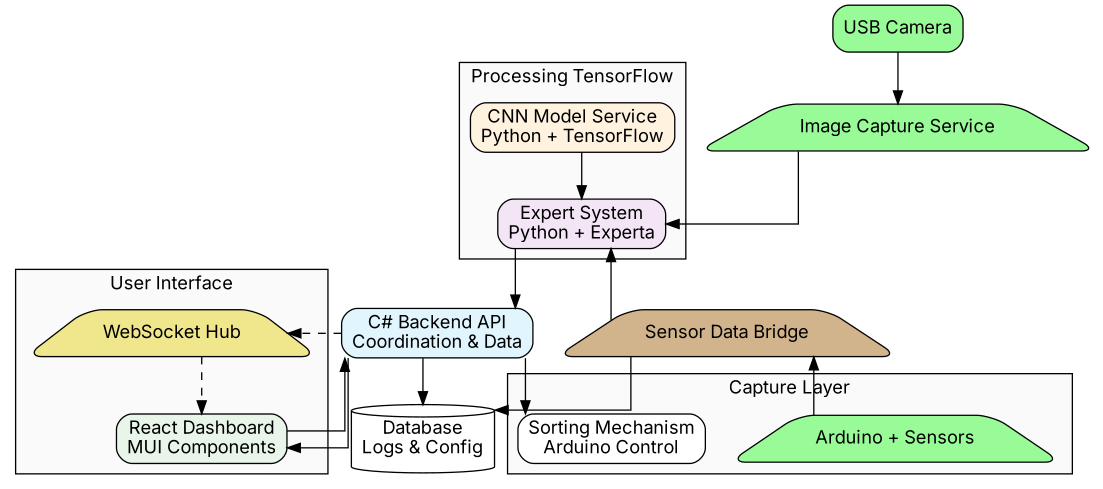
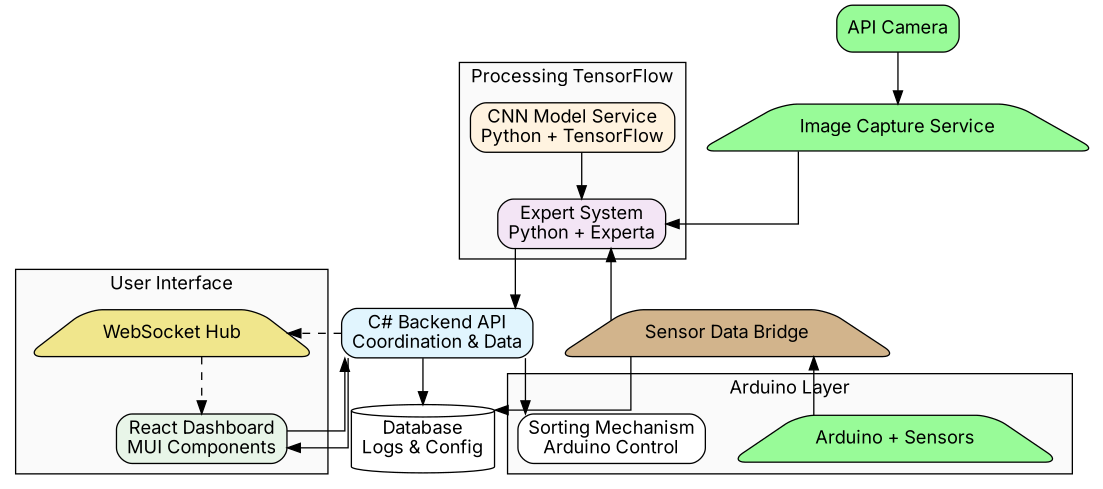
(898, 29) -> (898, 29)
(790, 389) -> (790, 389)
